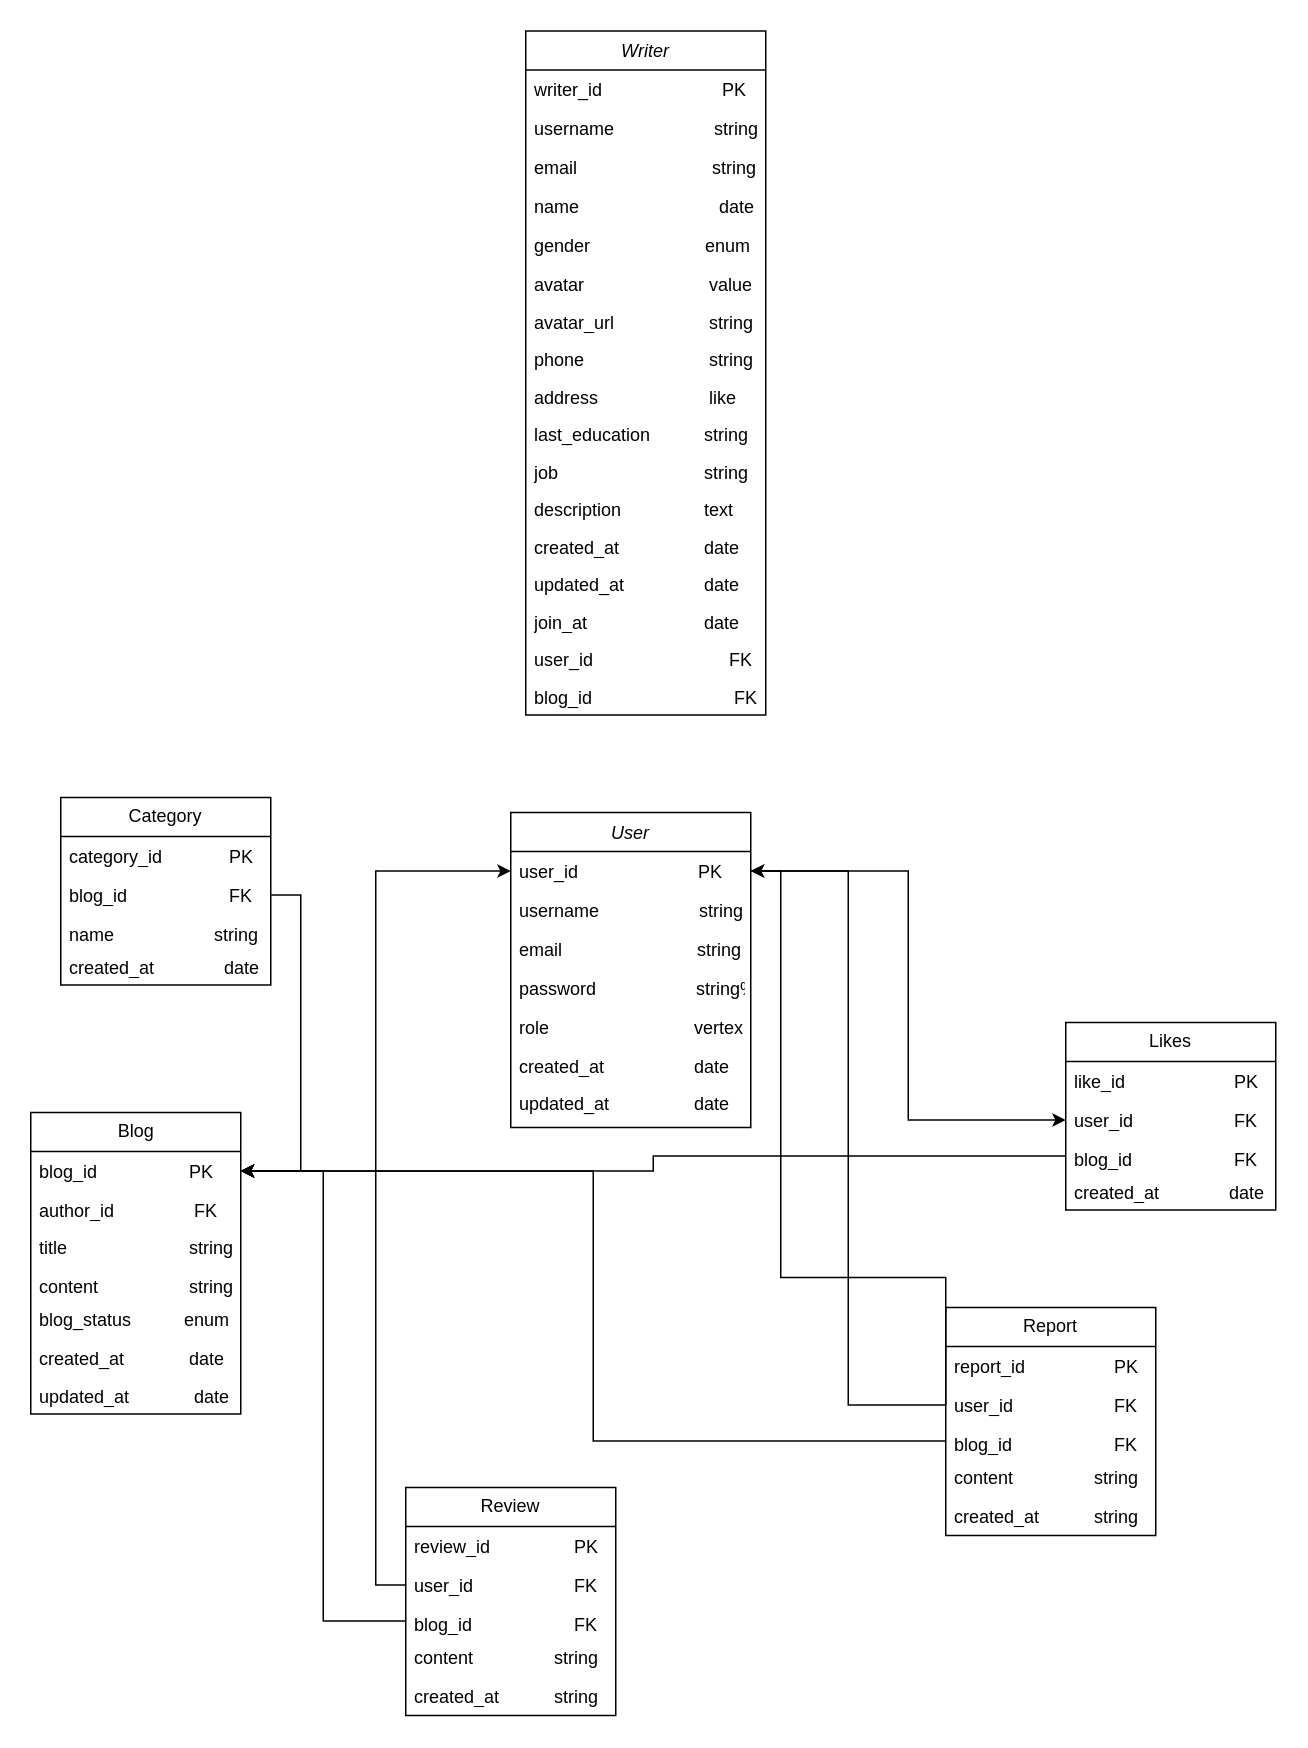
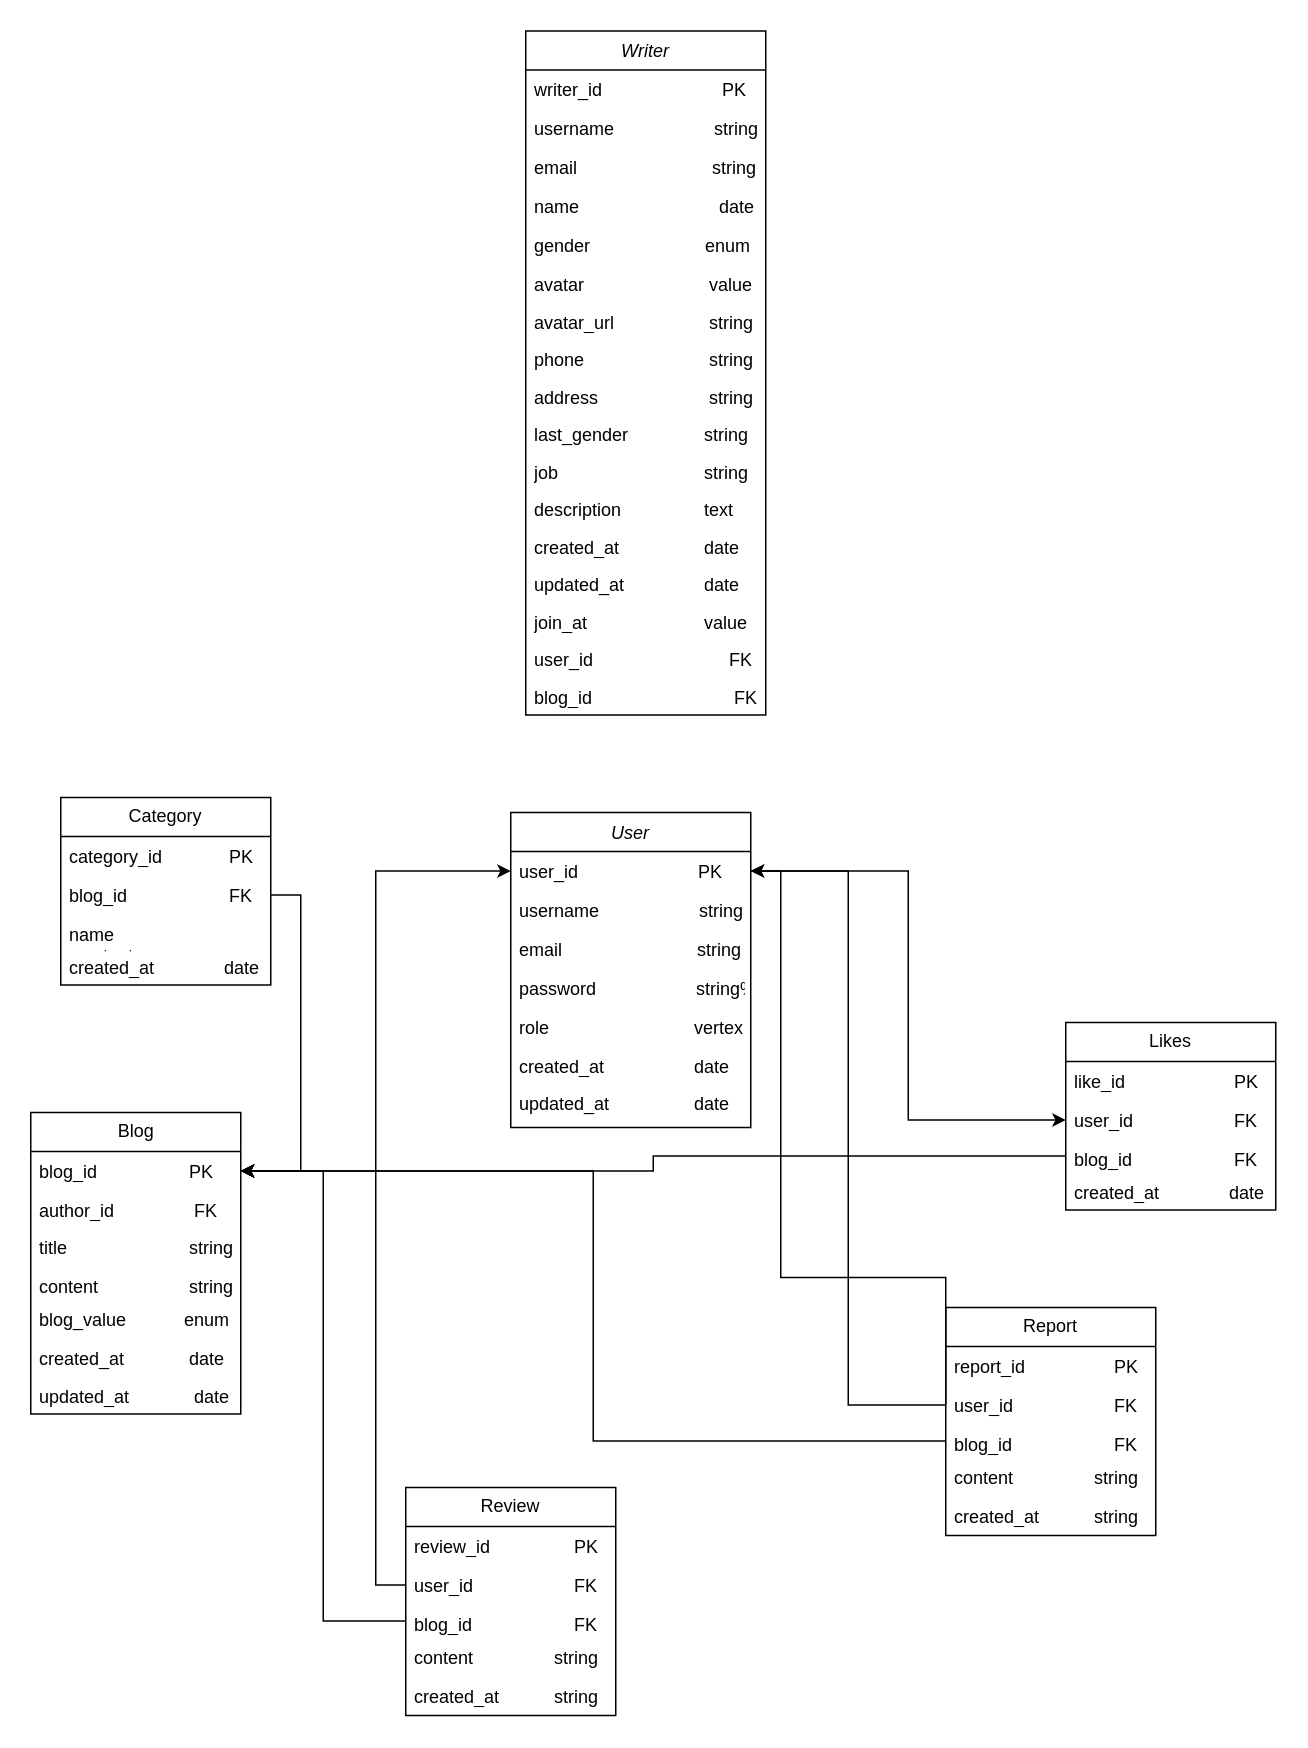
(613, 399) -> (626, 399)
(646, 436) -> (634, 436)
(639, 624) -> (642, 624)
(148, 936) -> (156, 936)
(137, 1332) -> (131, 1321)
